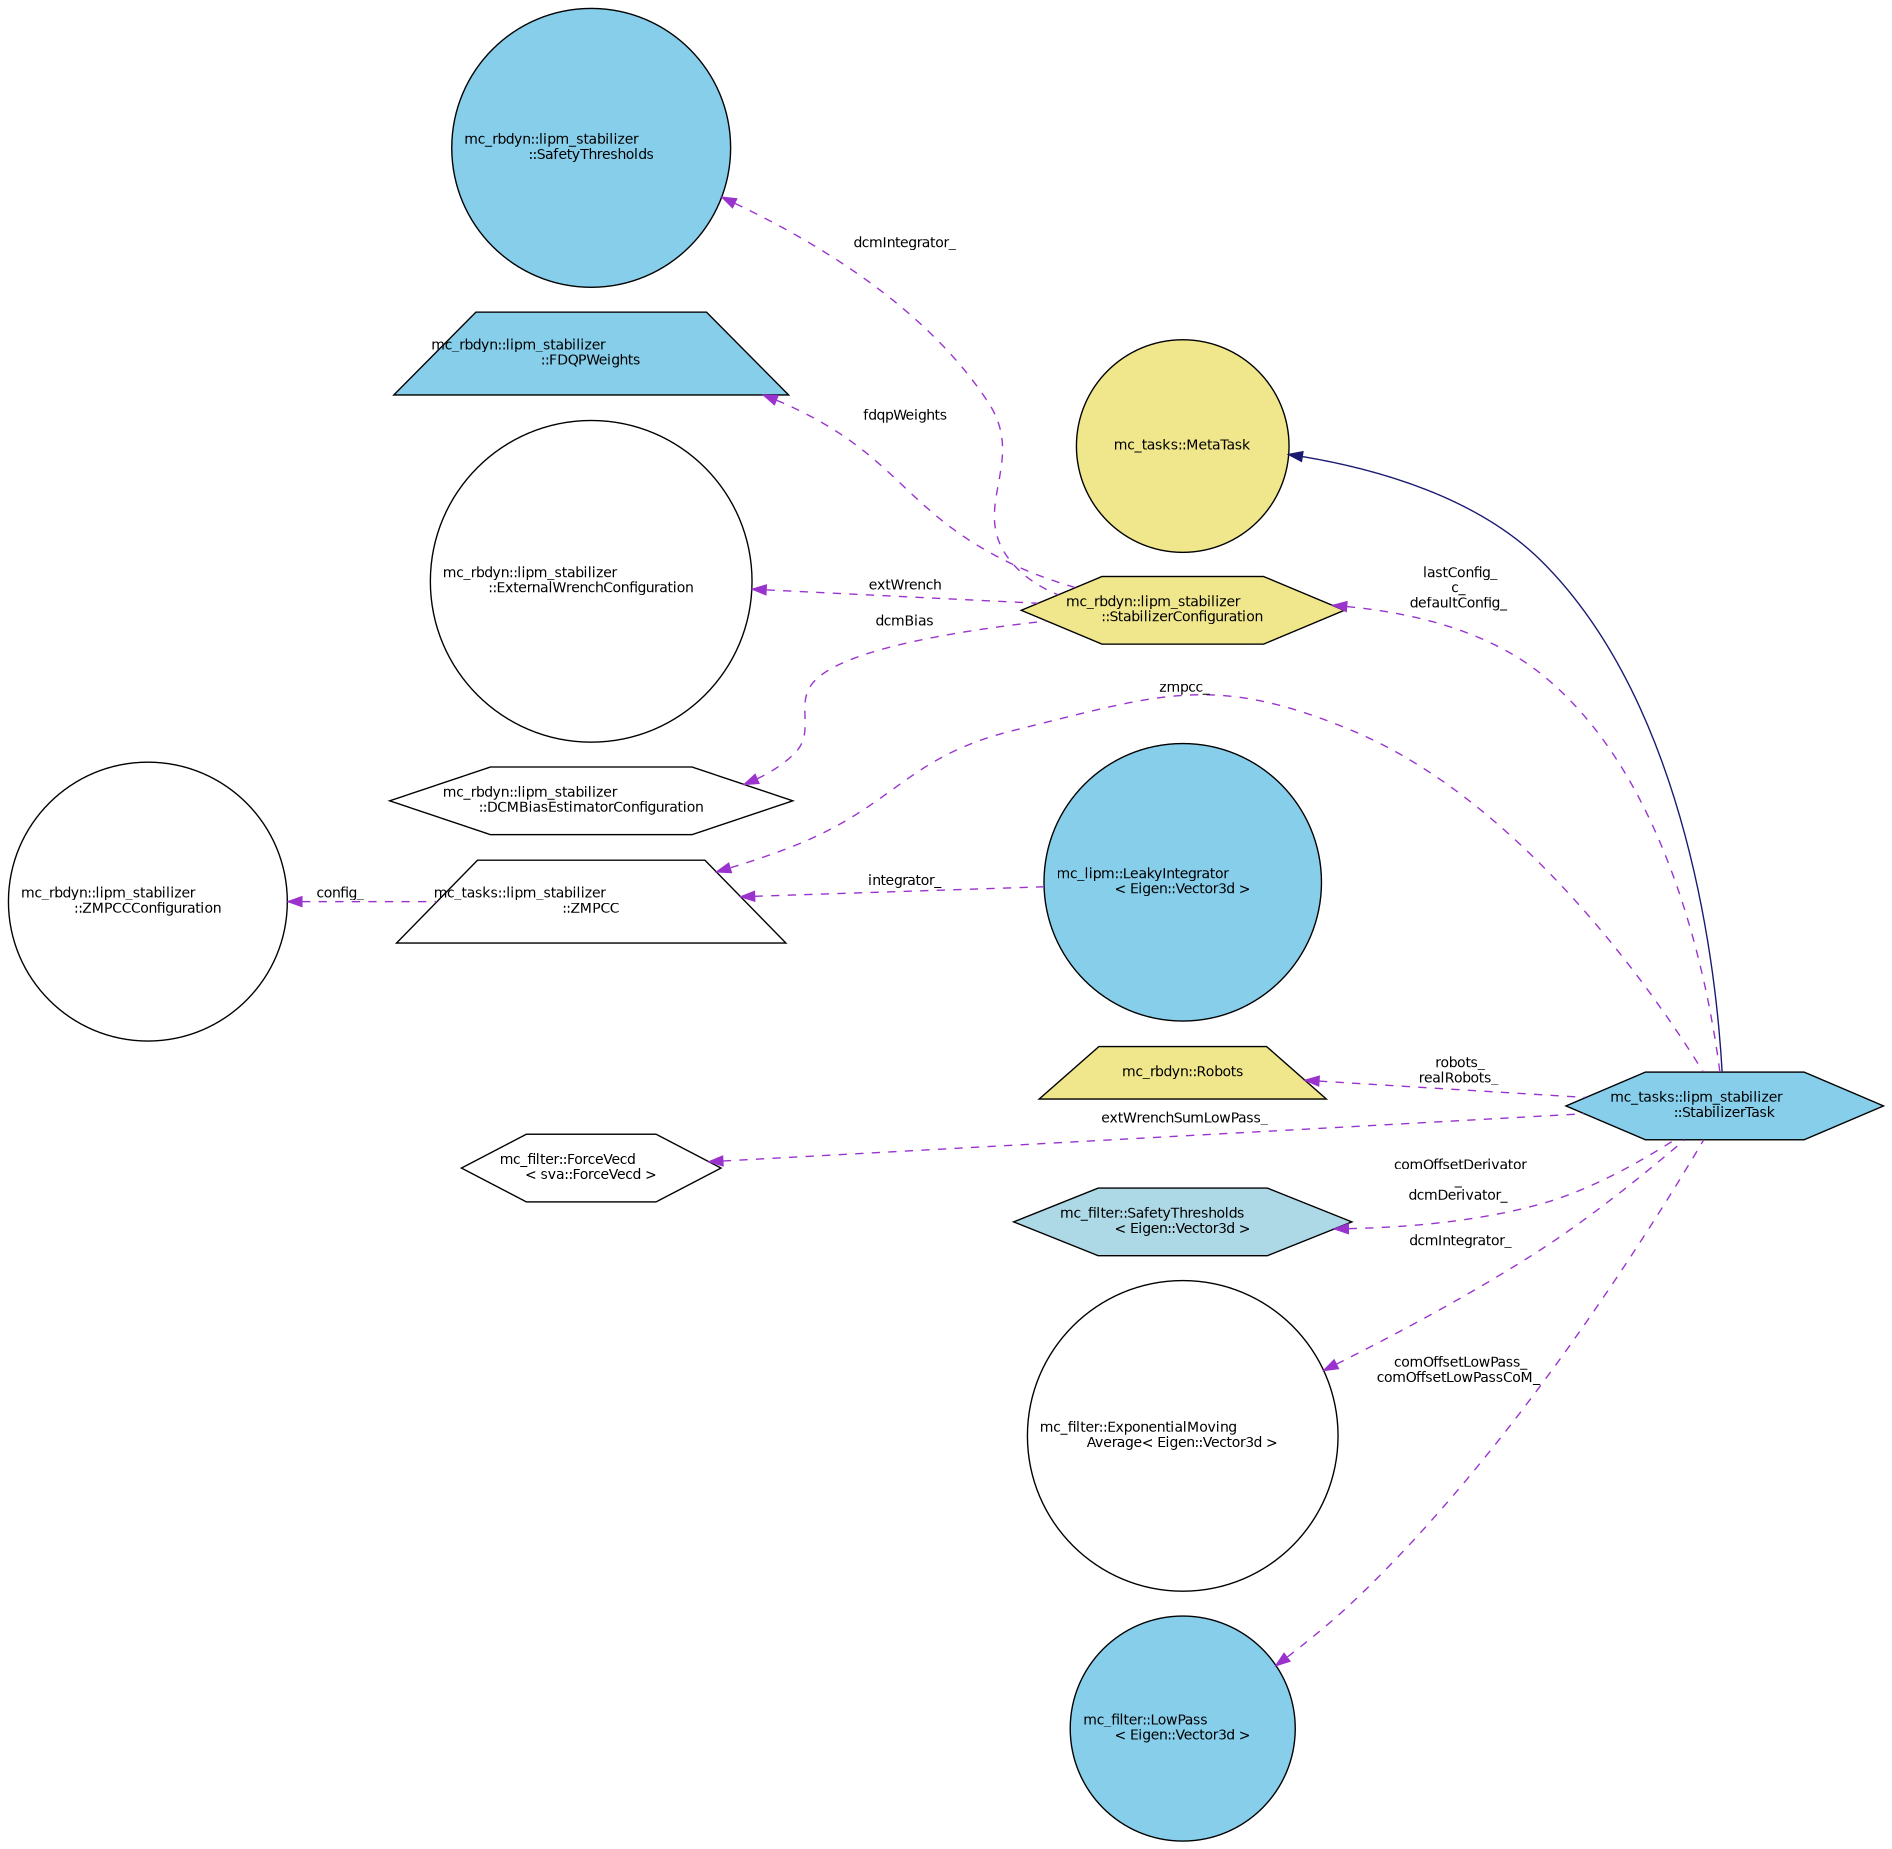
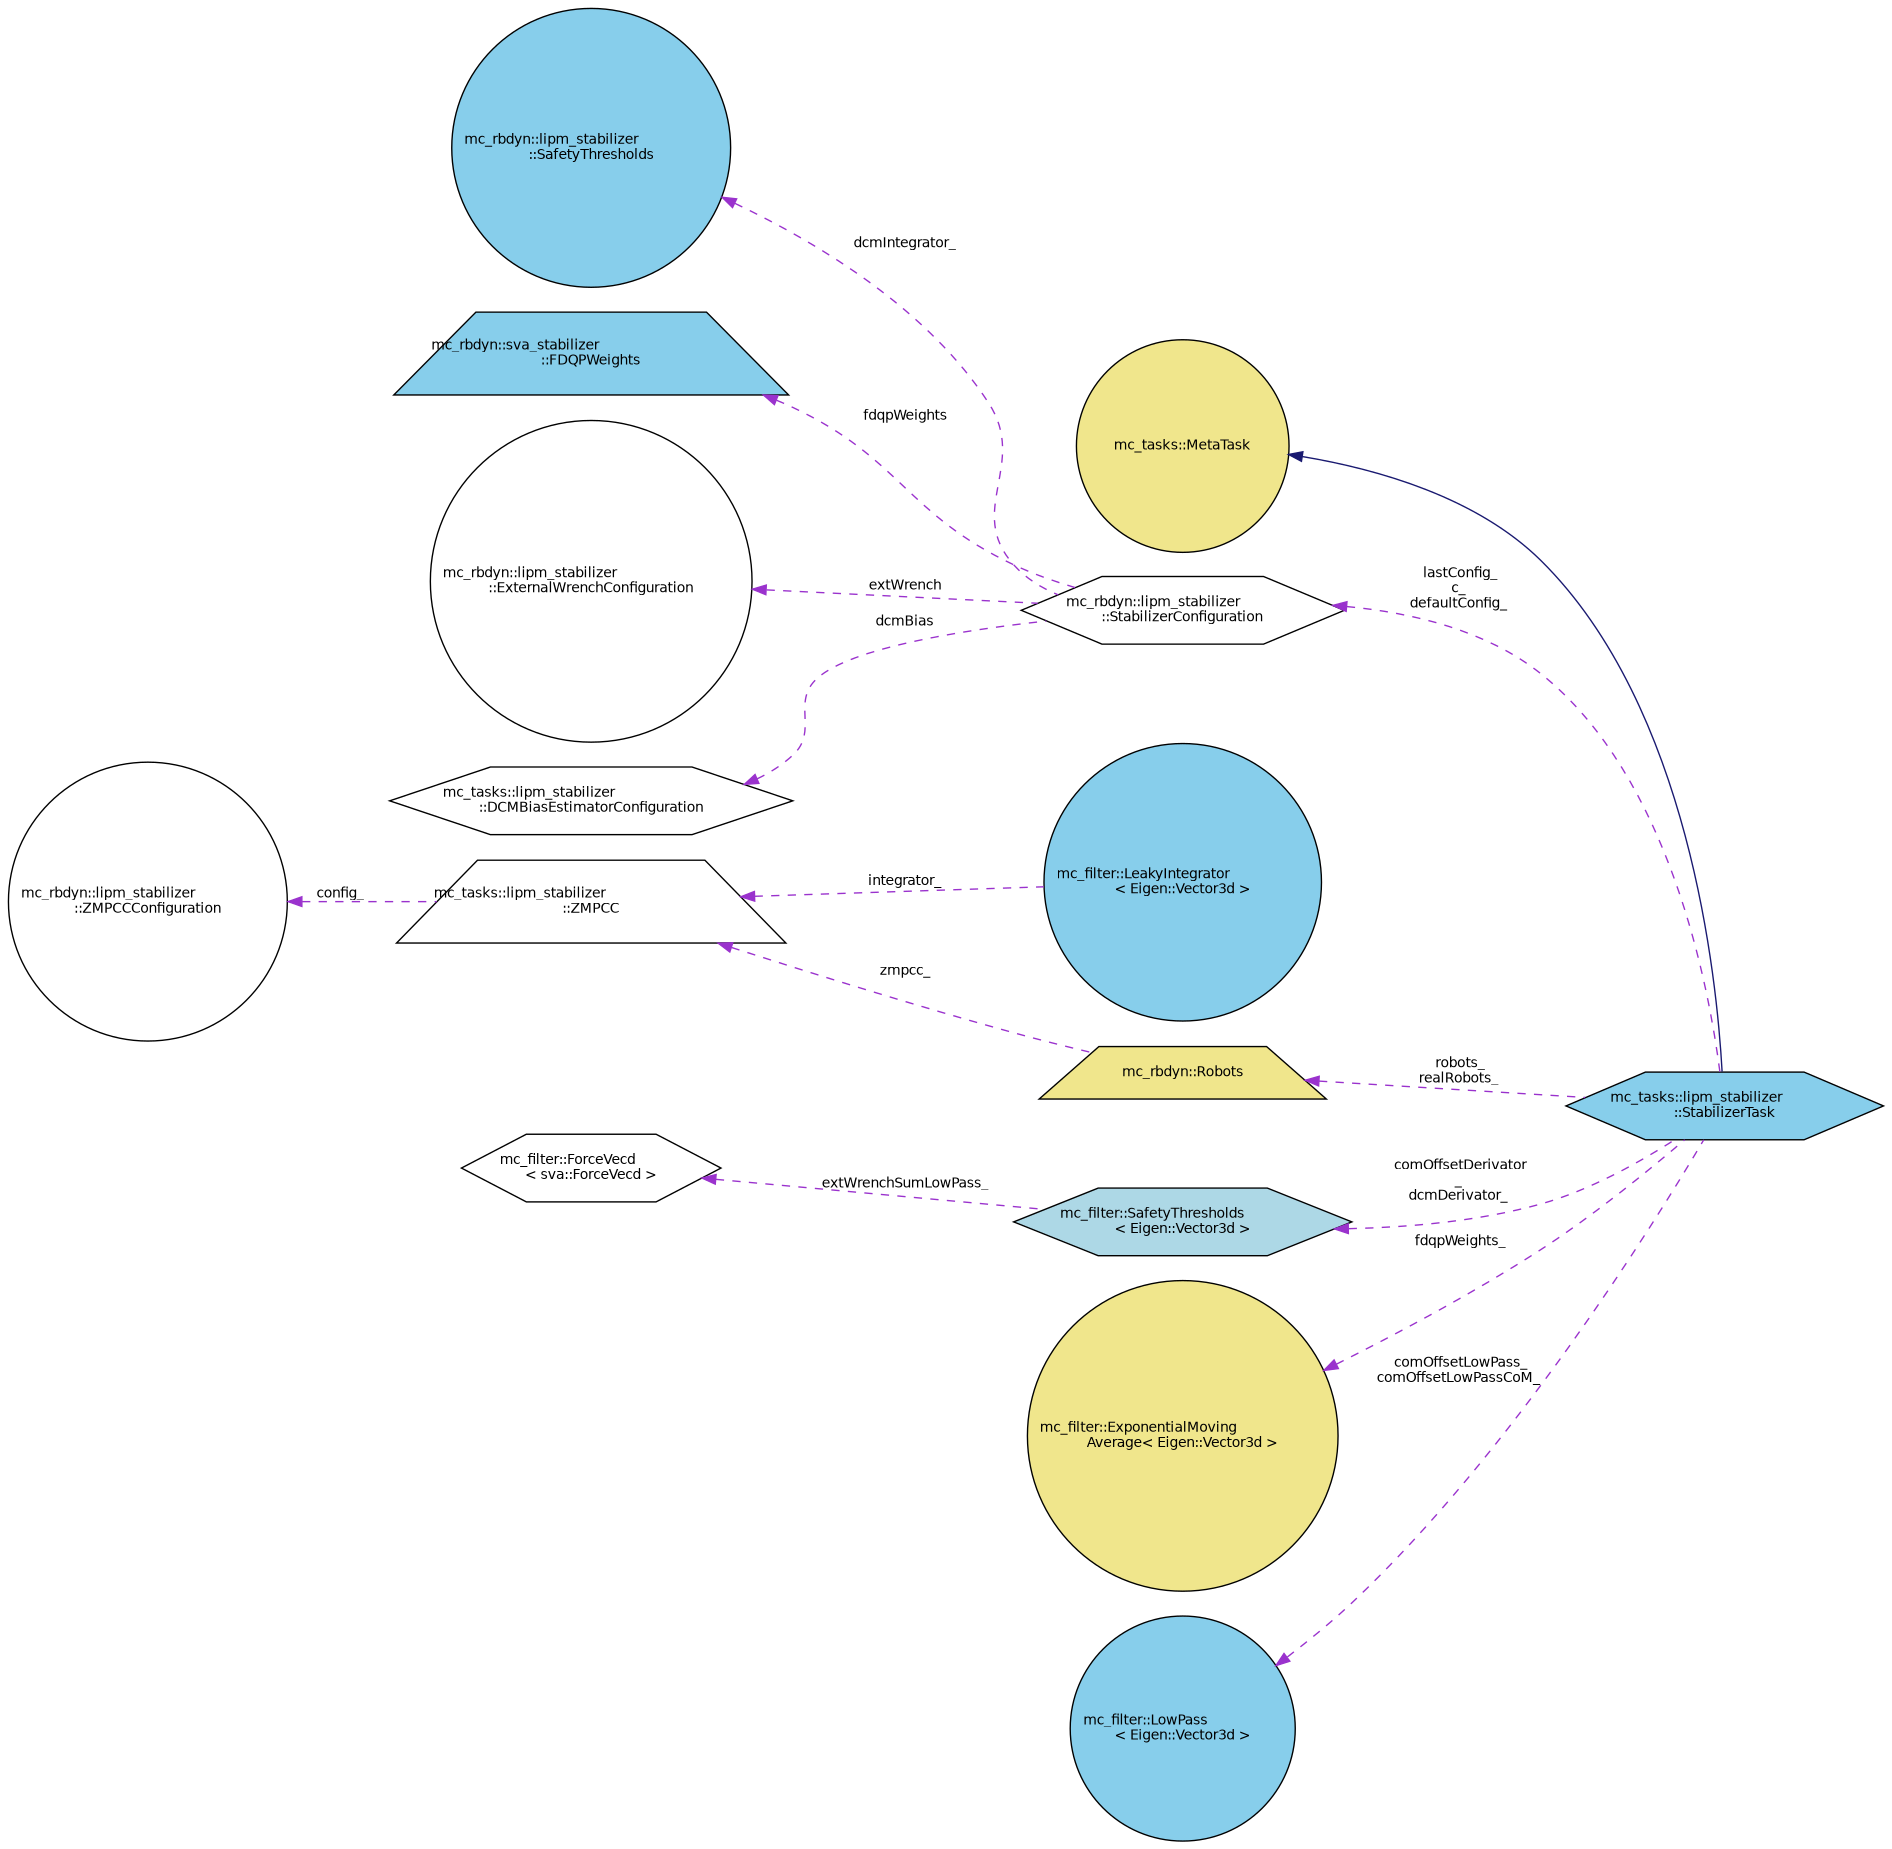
(591, 354) -> (591, 354)
(1183, 610) -> (1183, 610)
(1273, 704) -> (911, 1003)
(591, 801) -> (591, 801)
(1183, 882) -> (1183, 882)
(1153, 1138) -> (880, 1194)
(1459, 1242) -> (1459, 1242)
(1183, 1436) -> (1183, 1436)
